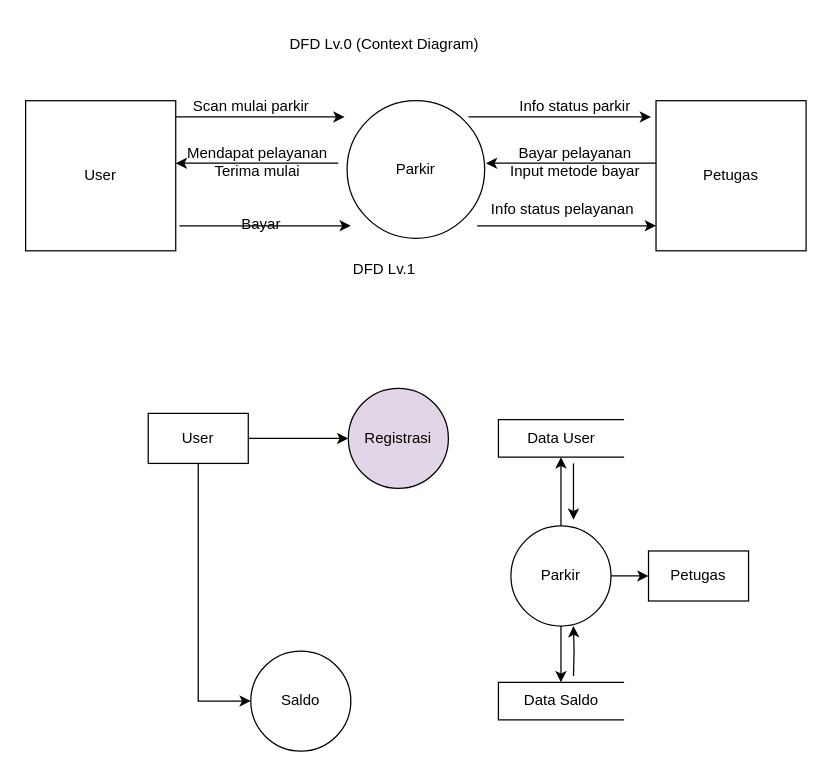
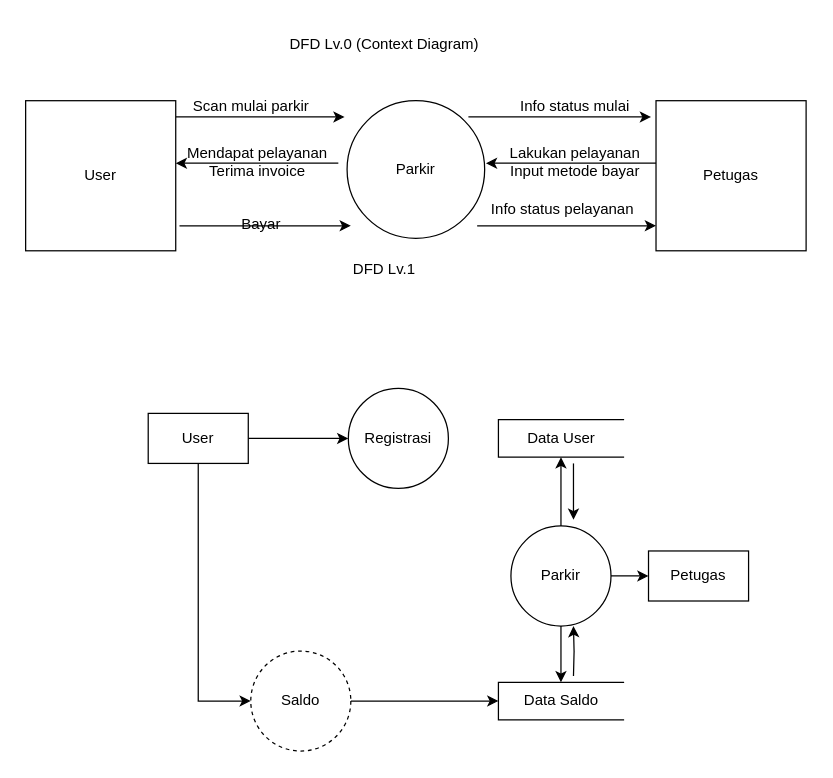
(575, 107) -> (575, 107)
(575, 153) -> (575, 153)
(258, 172) -> (258, 172)
(398, 438) -> (398, 438)
(301, 701) -> (301, 701)
none -> (420, 701)
